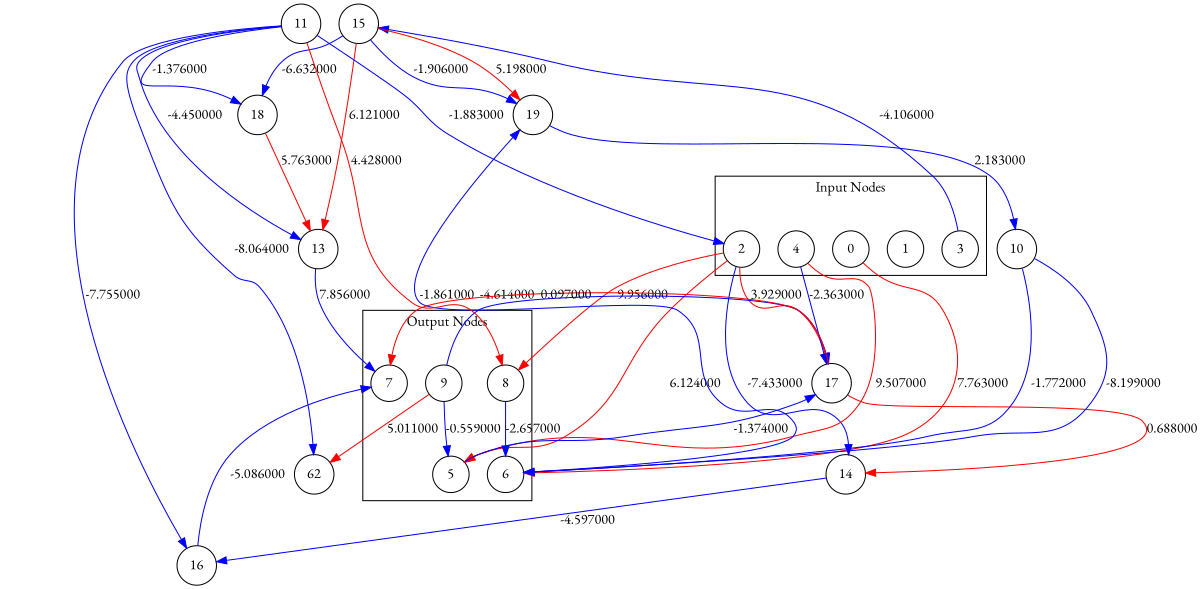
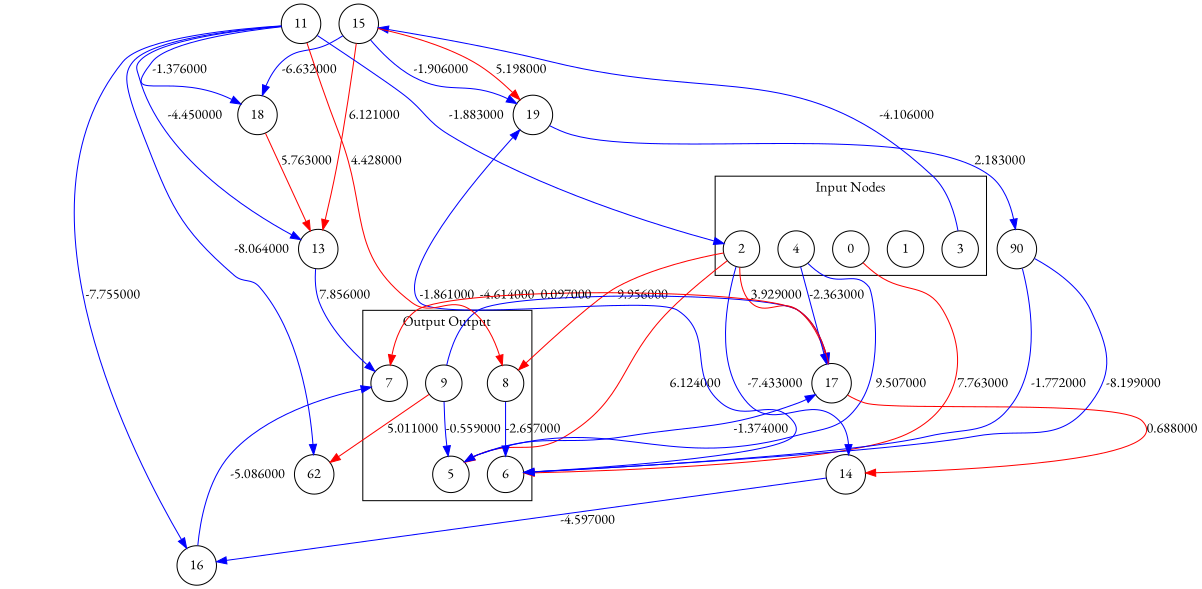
(1017, 249) -> (1017, 249)
(447, 322) -> (447, 322)
(735, 446) -> (735, 446)
